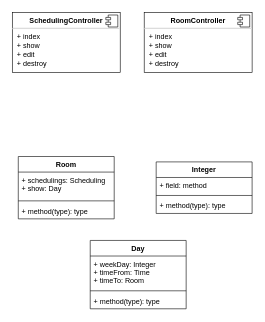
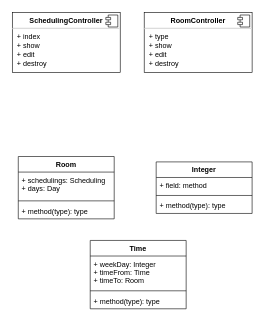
(171, 12) -> (171, 12)
(65, 180) -> (65, 180)
(138, 248) -> (138, 248)
